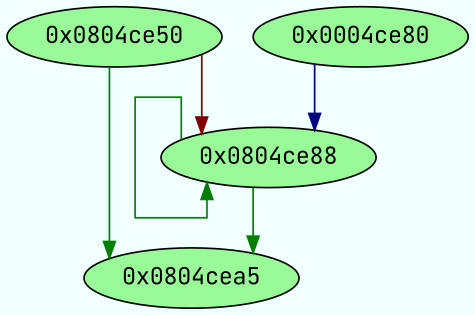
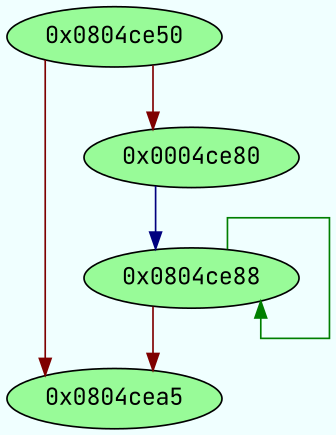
(202, 86) -> (153, 89)
(109, 154) -> (45, 209)
(253, 212) -> (153, 330)
